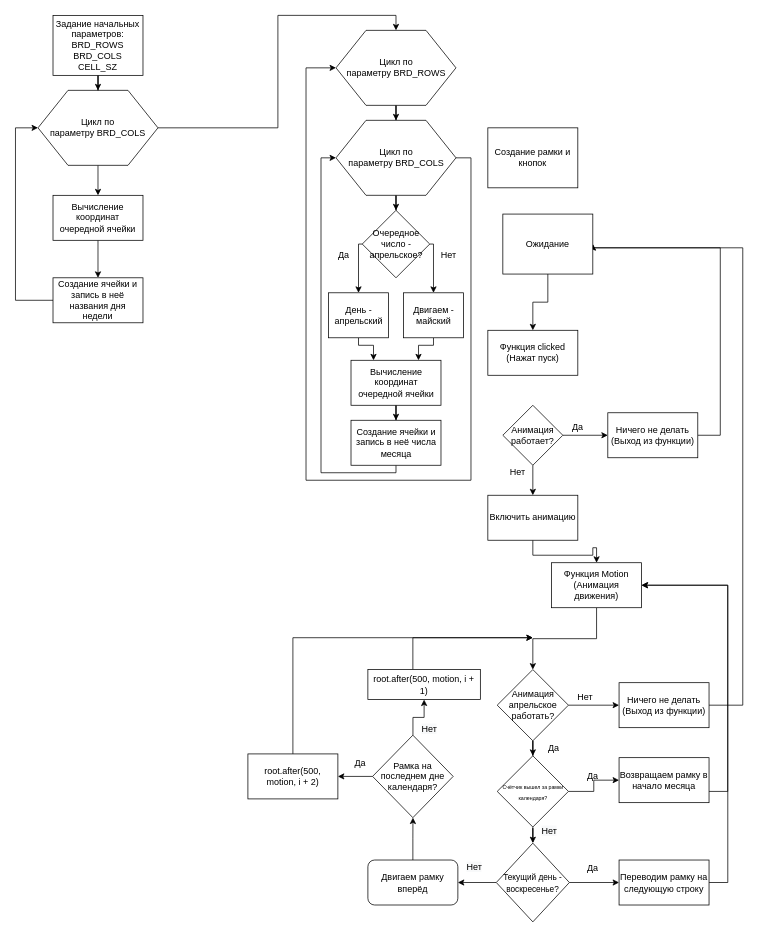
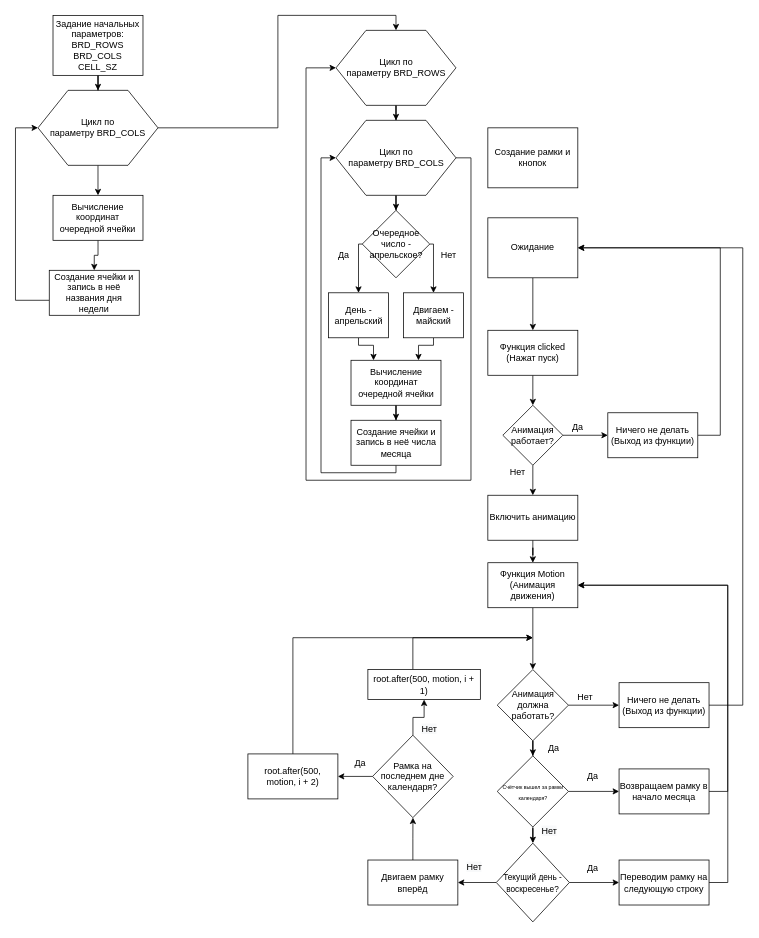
(548, 244) -> (533, 248)
(98, 300) -> (94, 293)
none -> (533, 399)
(597, 585) -> (533, 585)
(533, 705) -> (533, 705)
(664, 780) -> (664, 792)
(413, 883) -> (413, 883)
